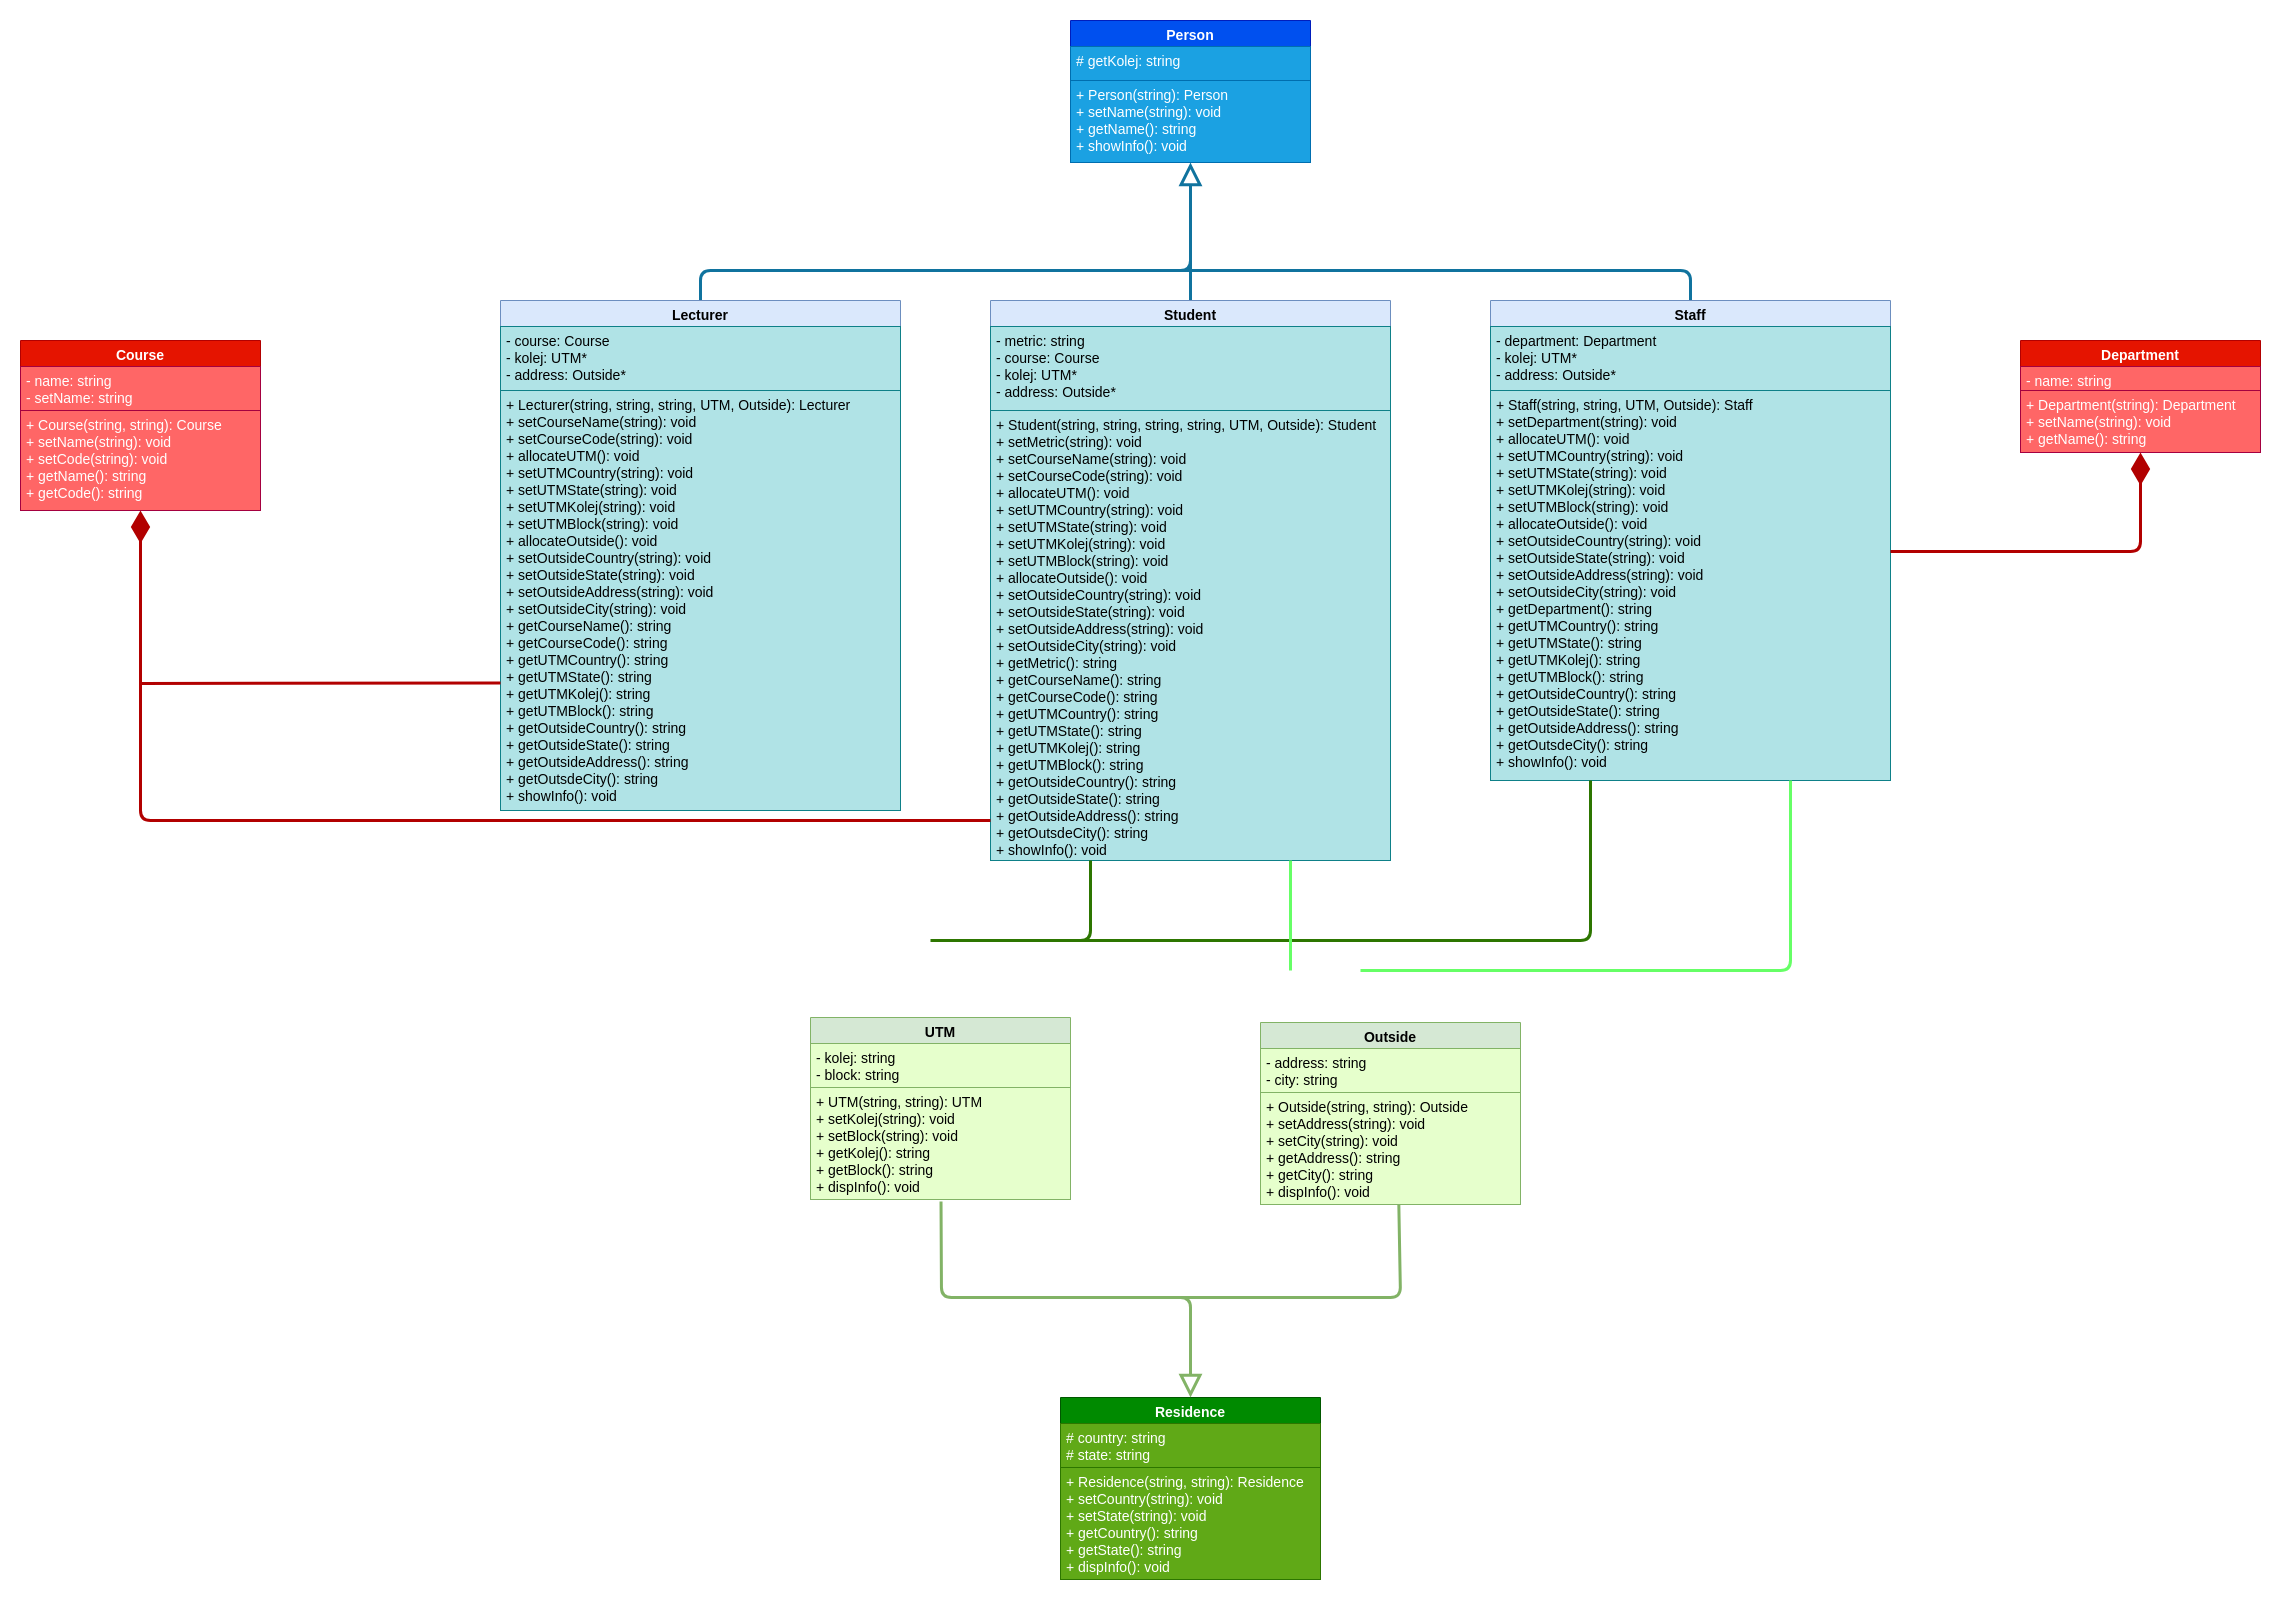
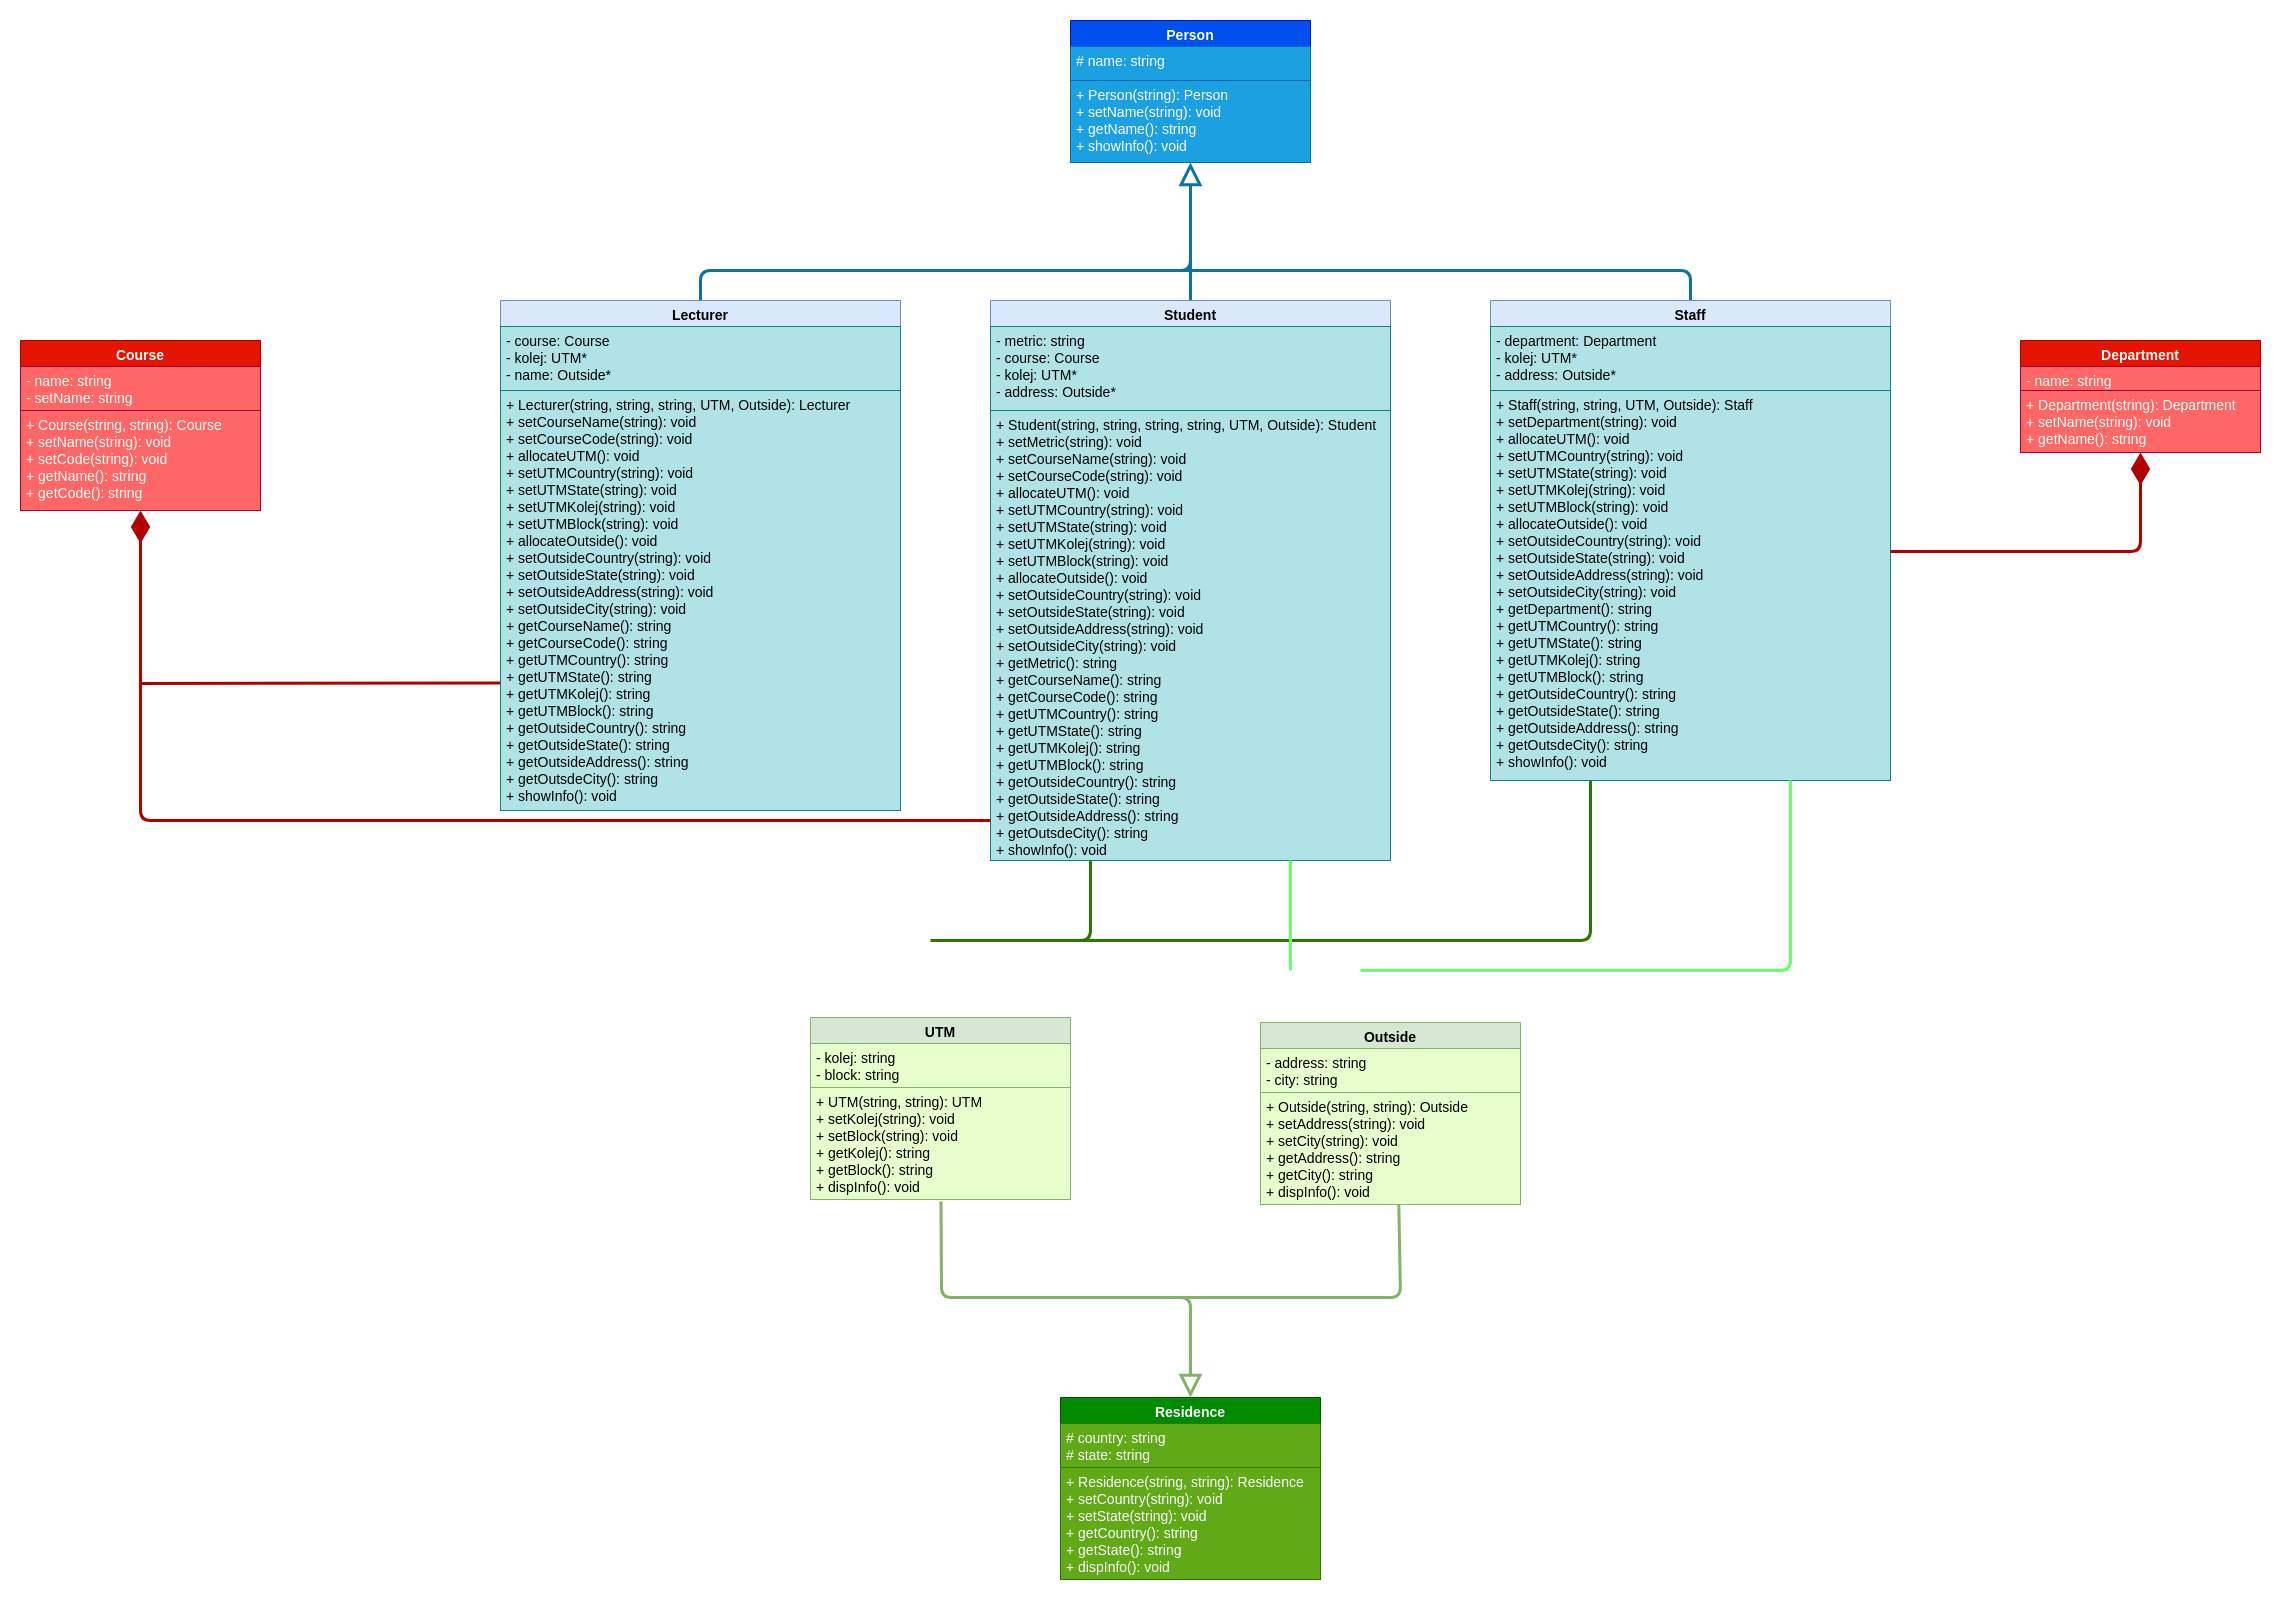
(1137, 61) -> (1124, 61)
(563, 341) -> (563, 341)
